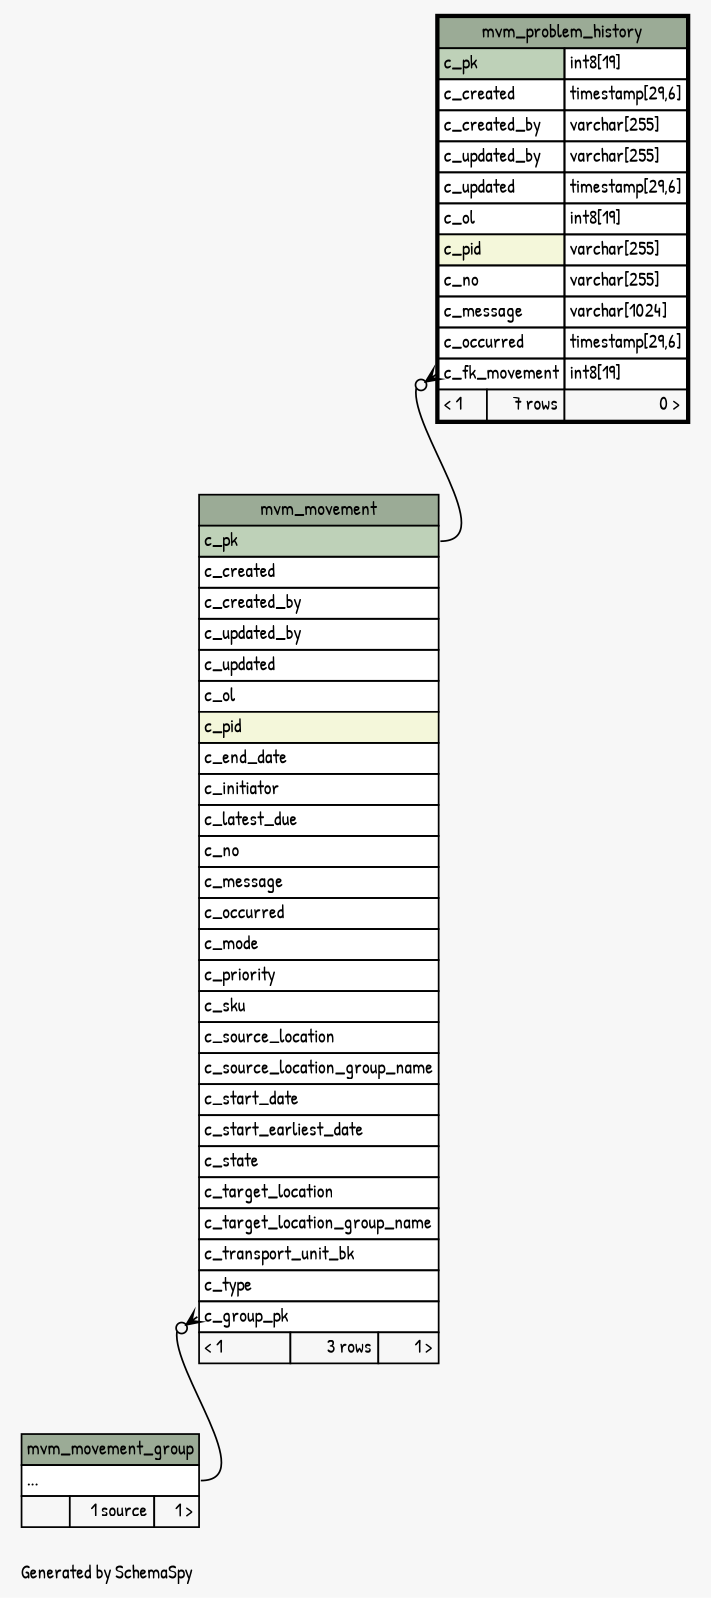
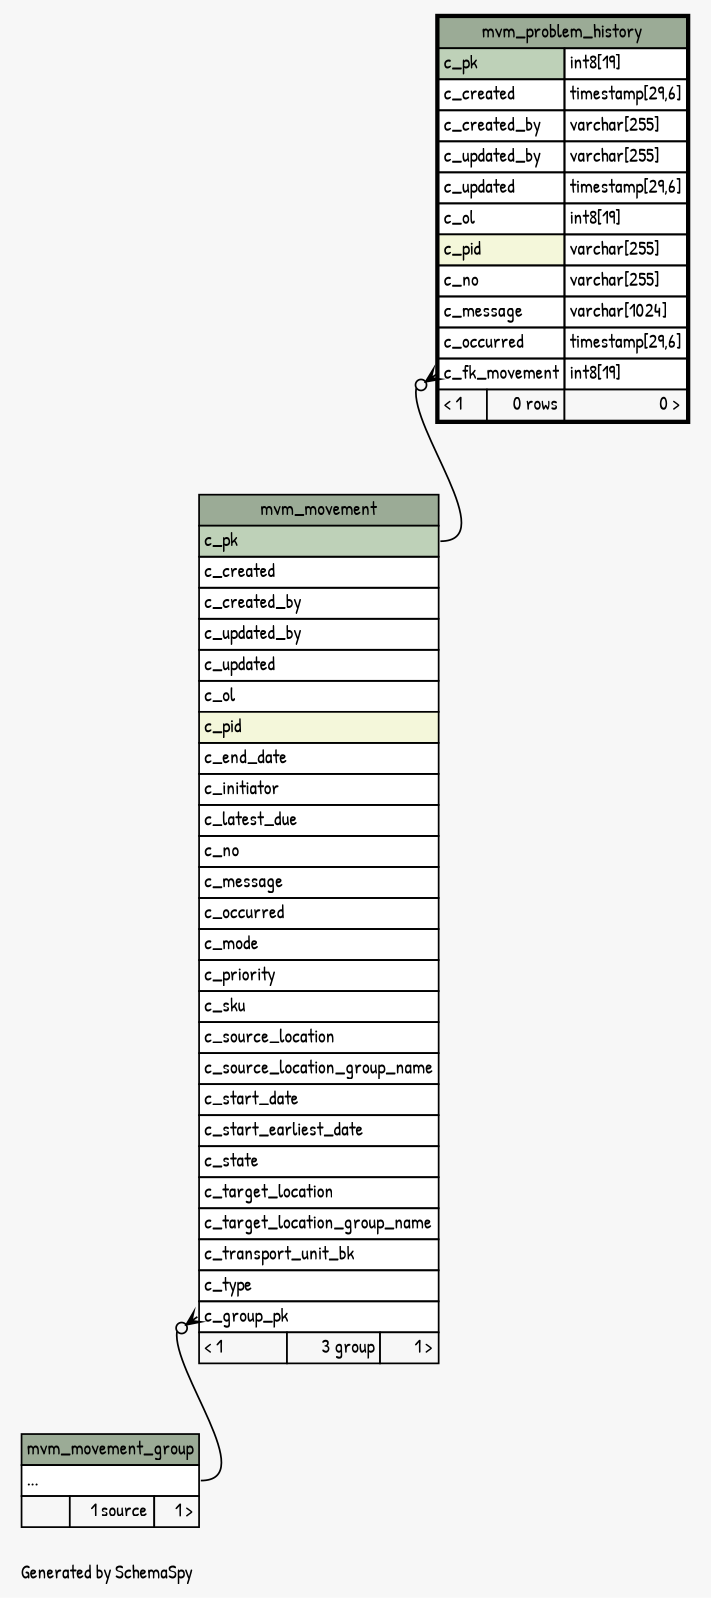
(536, 404) -> (536, 404)
(350, 1347) -> (348, 1347)
